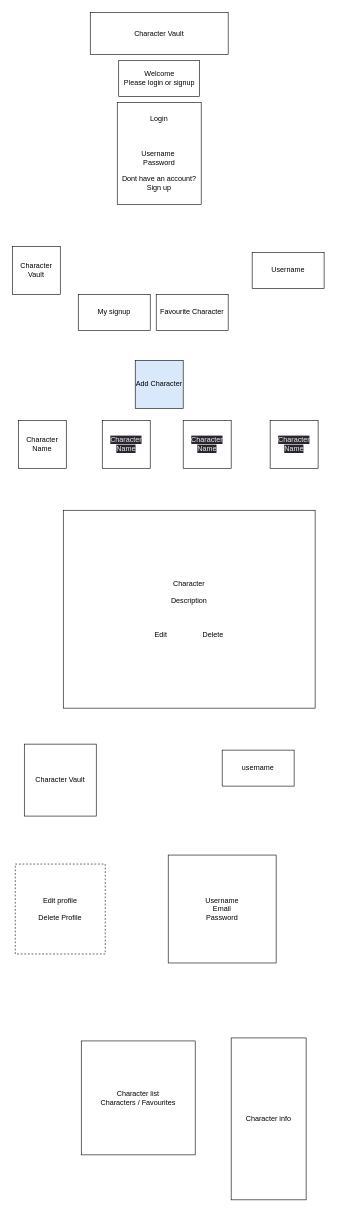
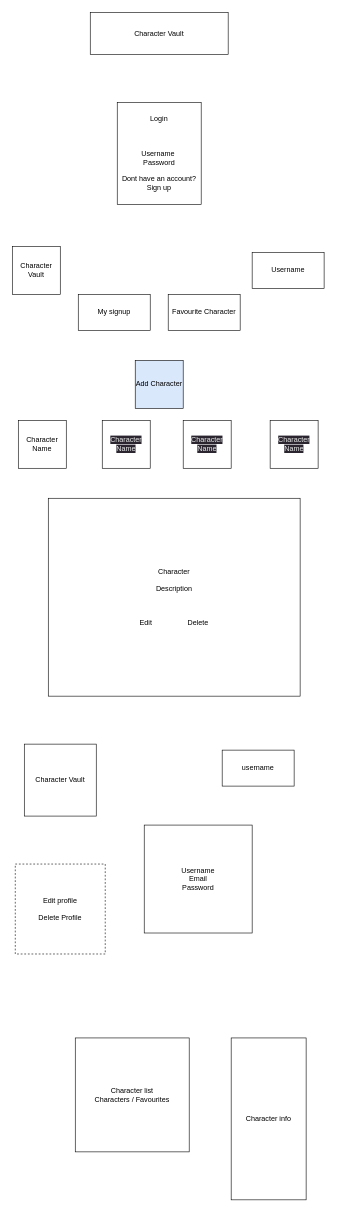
(159, 78) -> none
(192, 312) -> (204, 312)
(189, 609) -> (174, 597)
(222, 909) -> (198, 879)
(138, 1098) -> (132, 1095)
